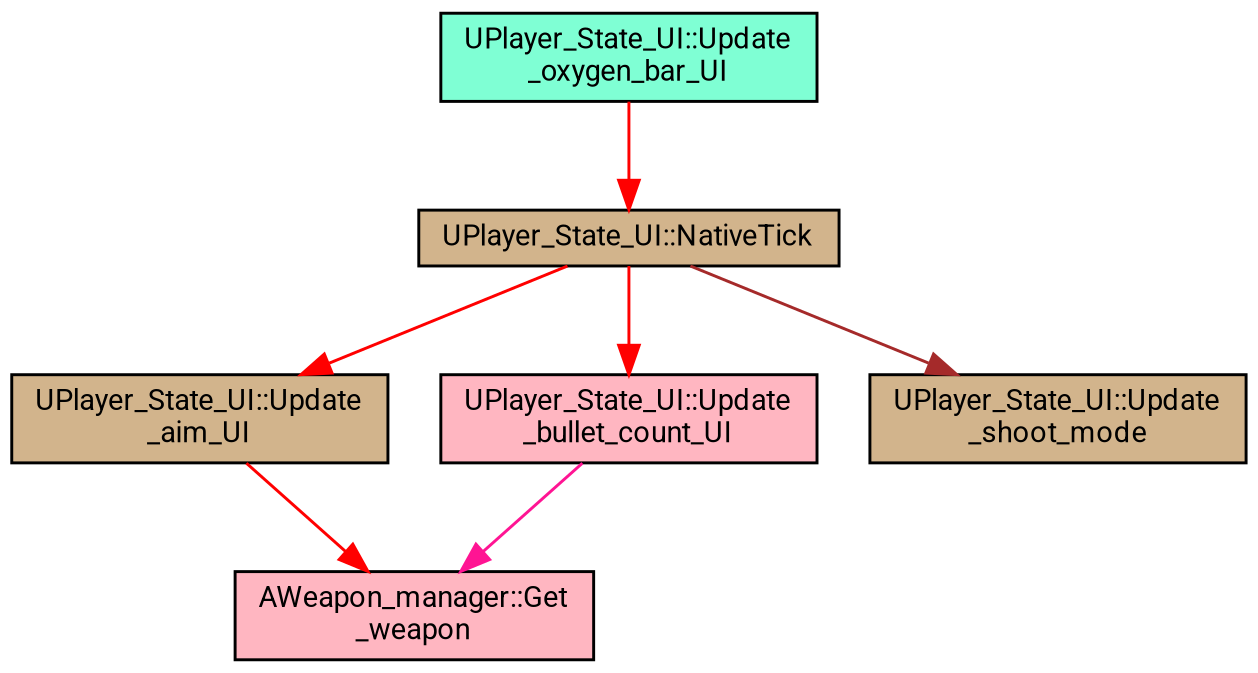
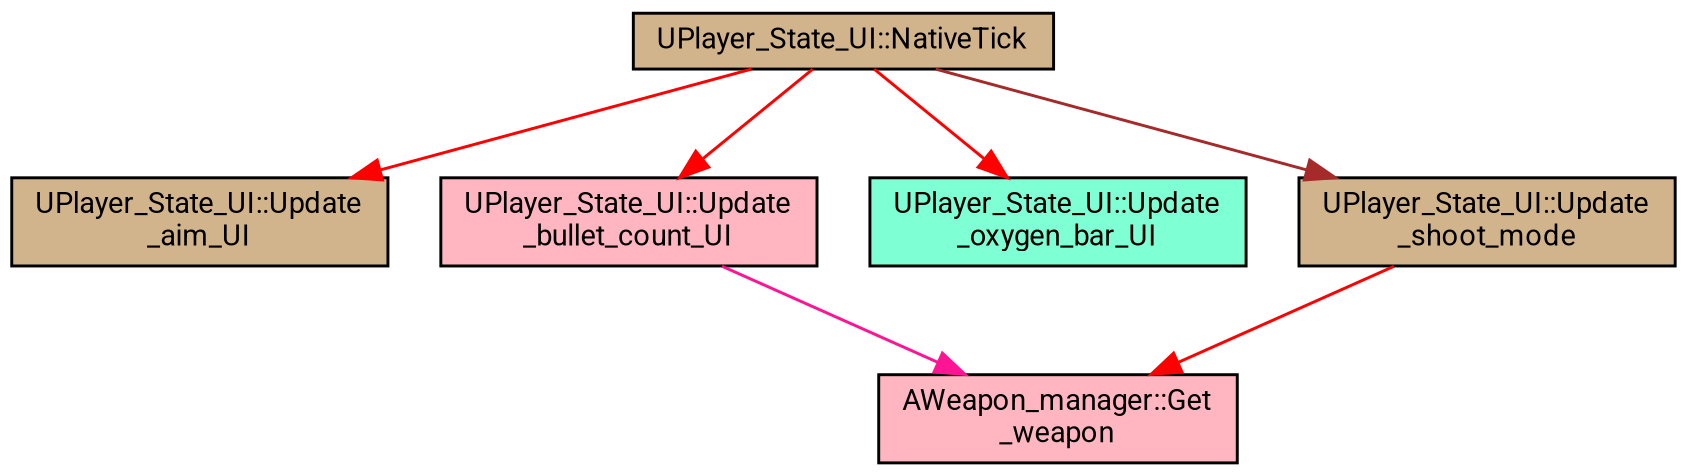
(629, 141) -> (929, 114)
(296, 507) -> (1286, 314)
